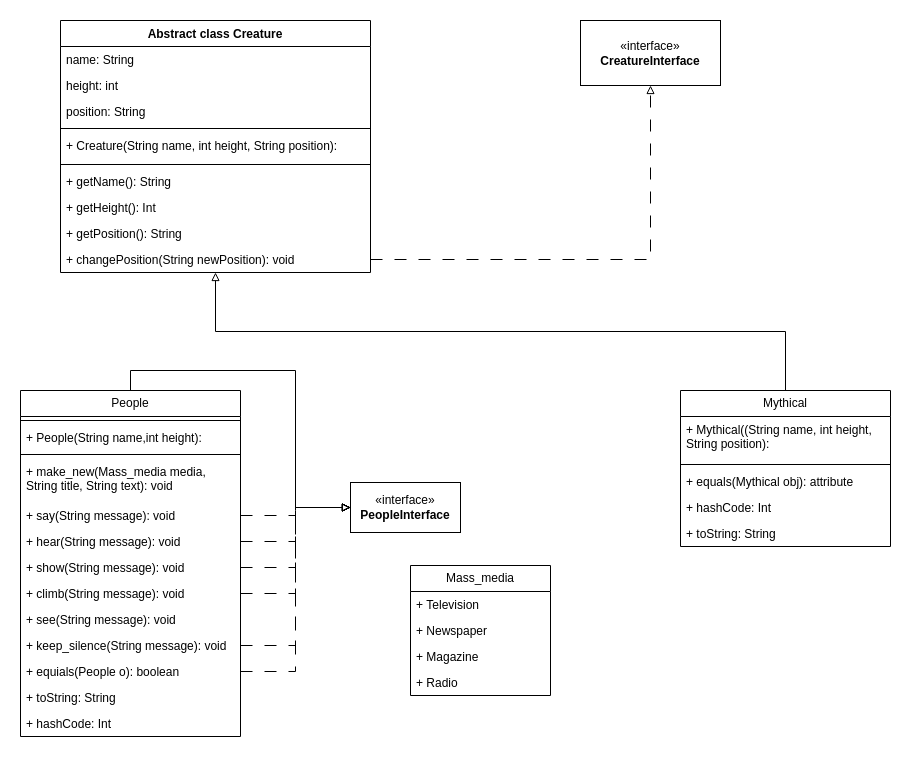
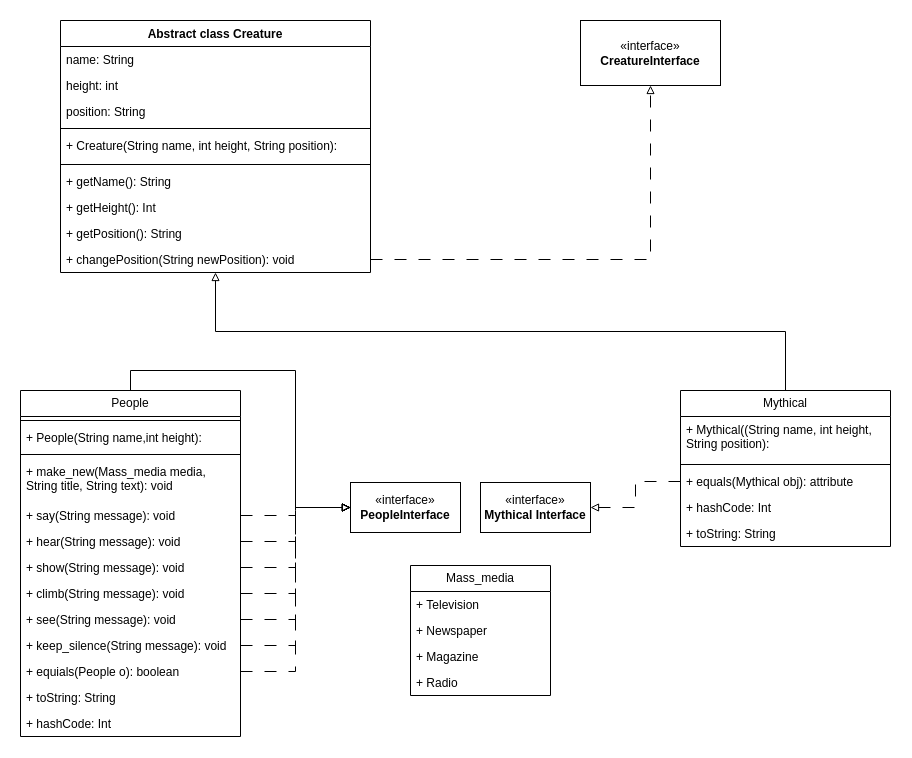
none -> (675, 482)
none -> (536, 508)
none -> (270, 620)
